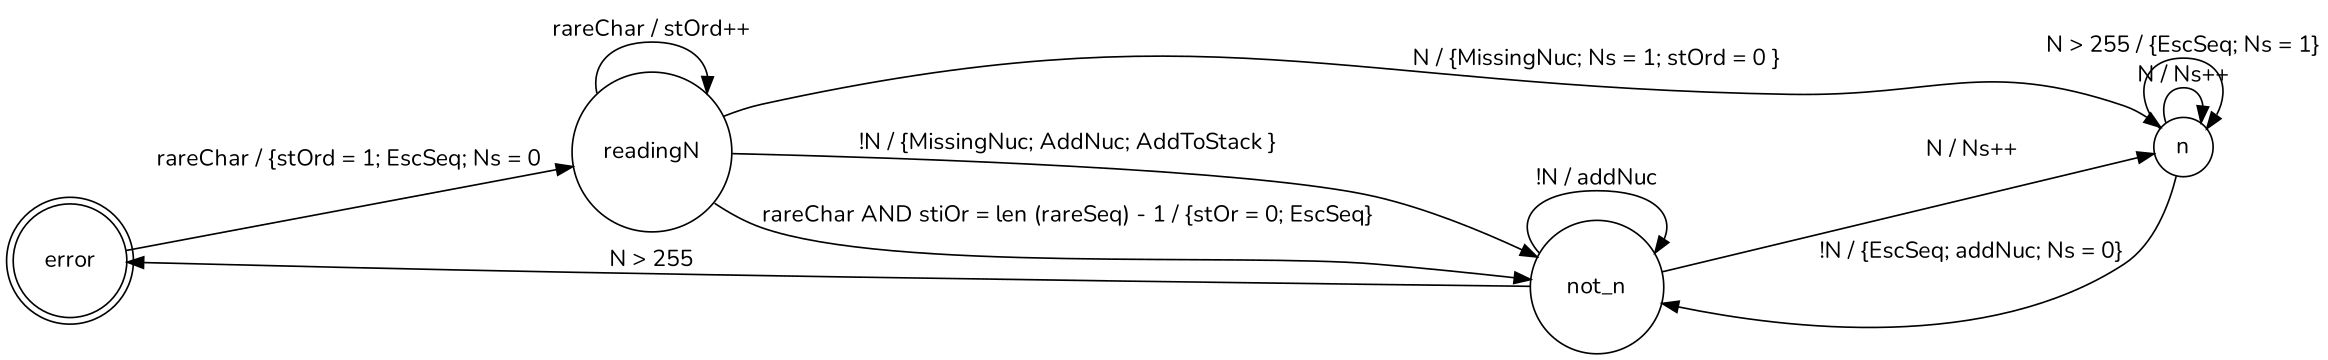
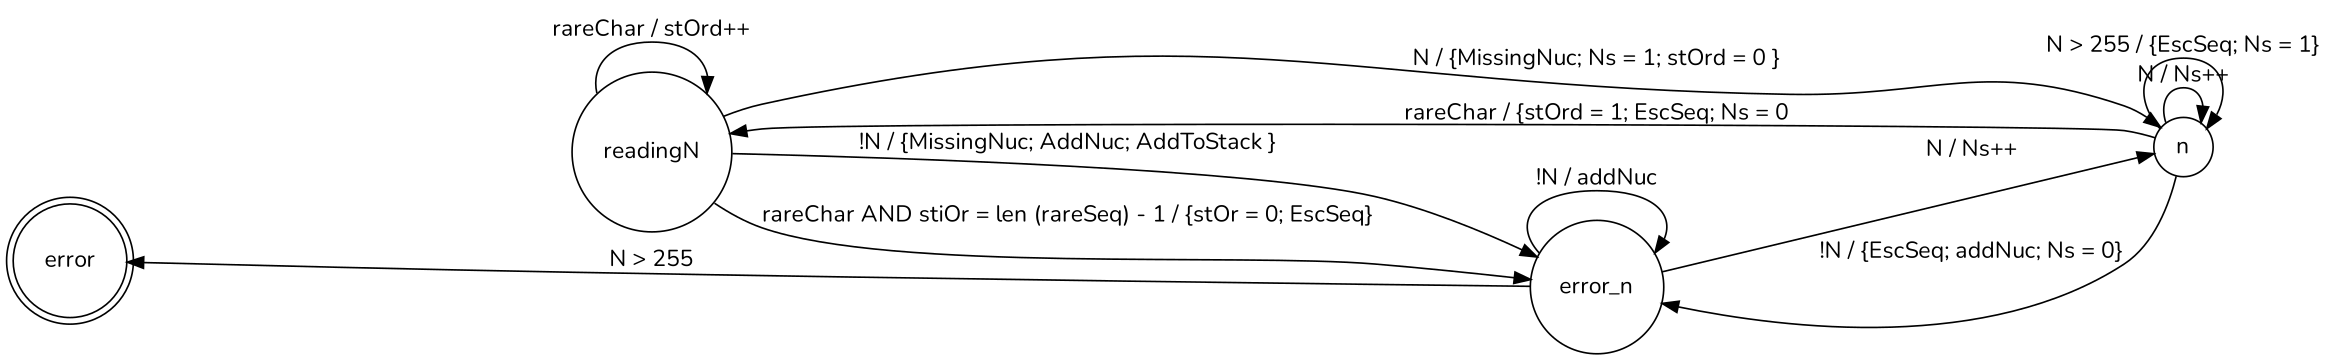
(341, 210) -> (1451, 124)
(1597, 287) -> (1597, 287)
